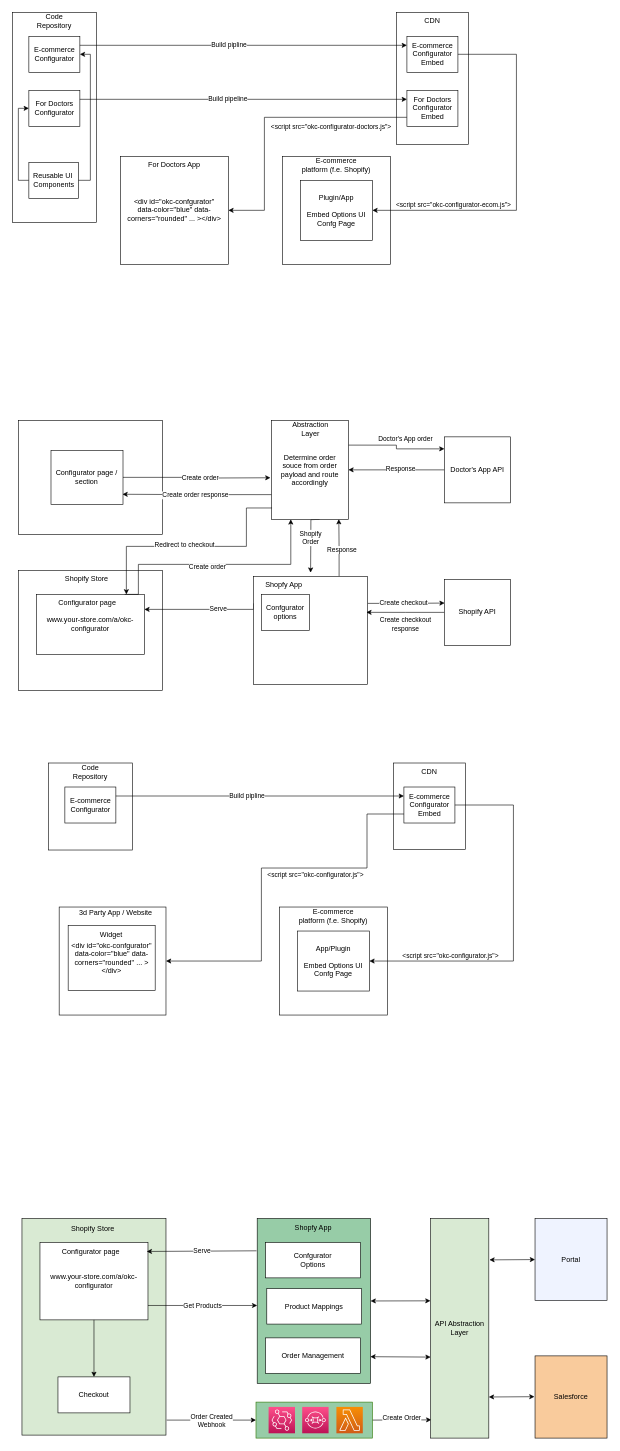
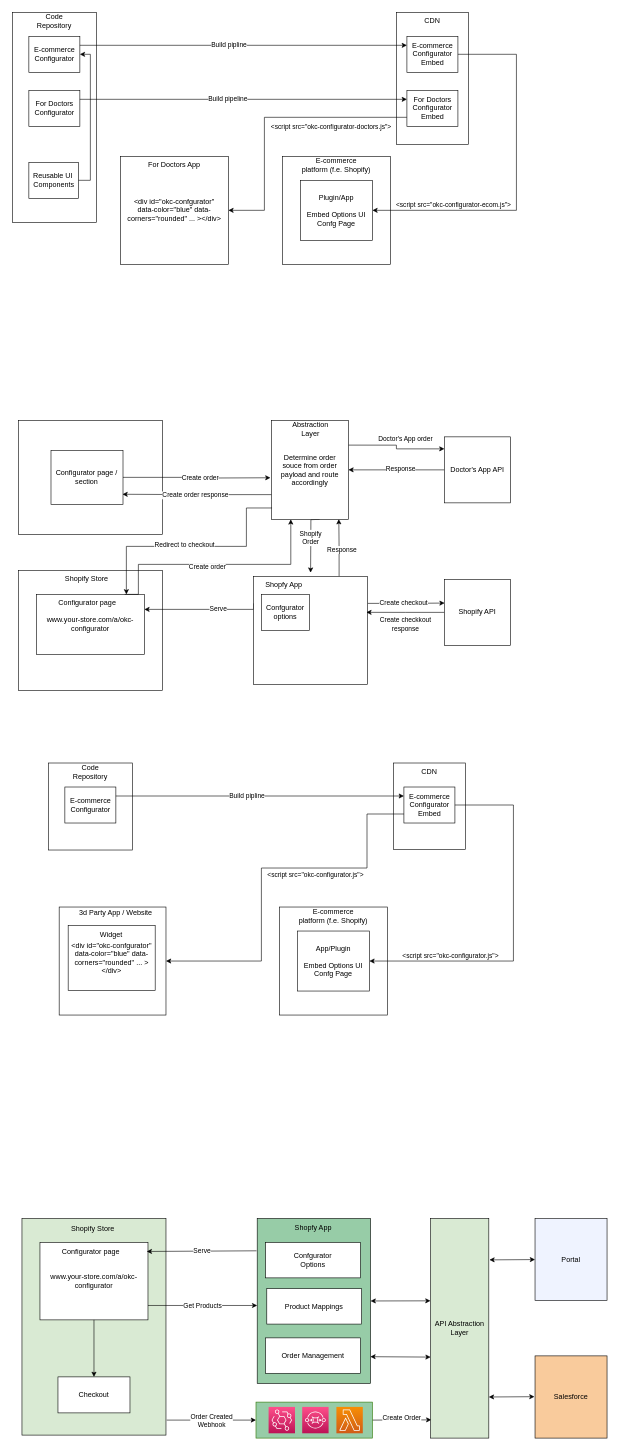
(18, 142) -> none
